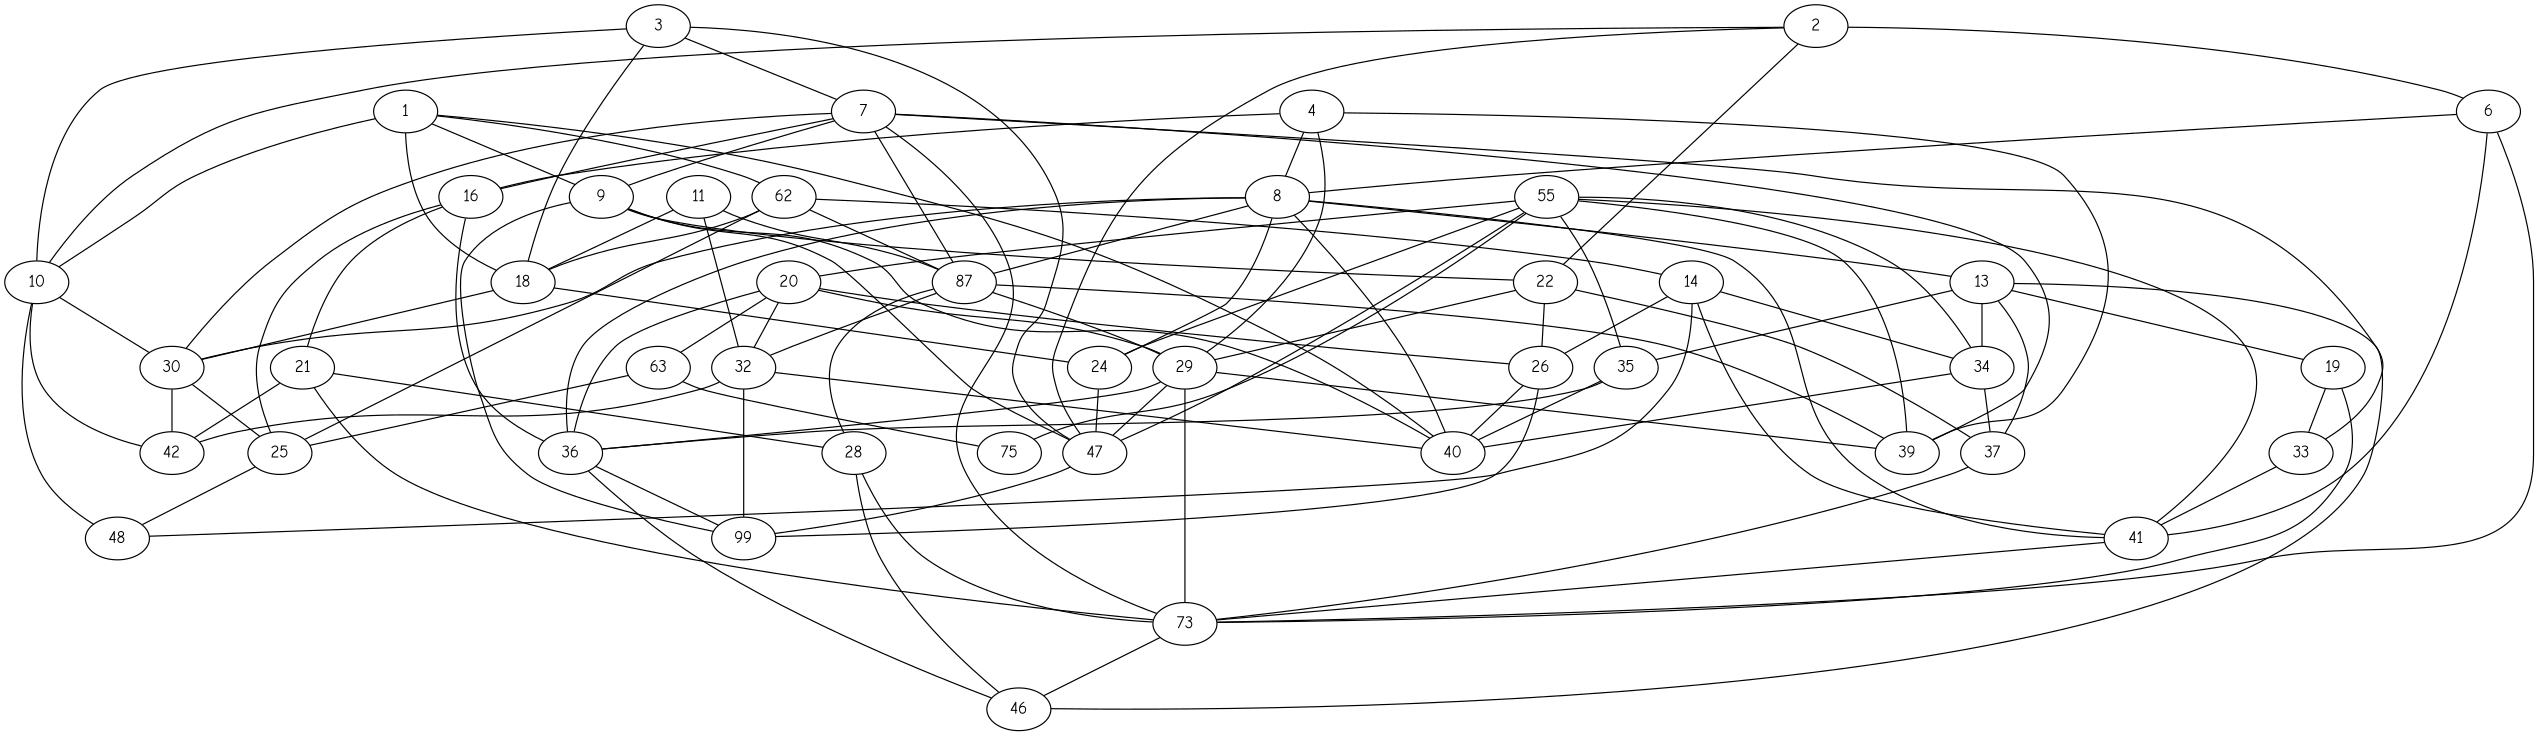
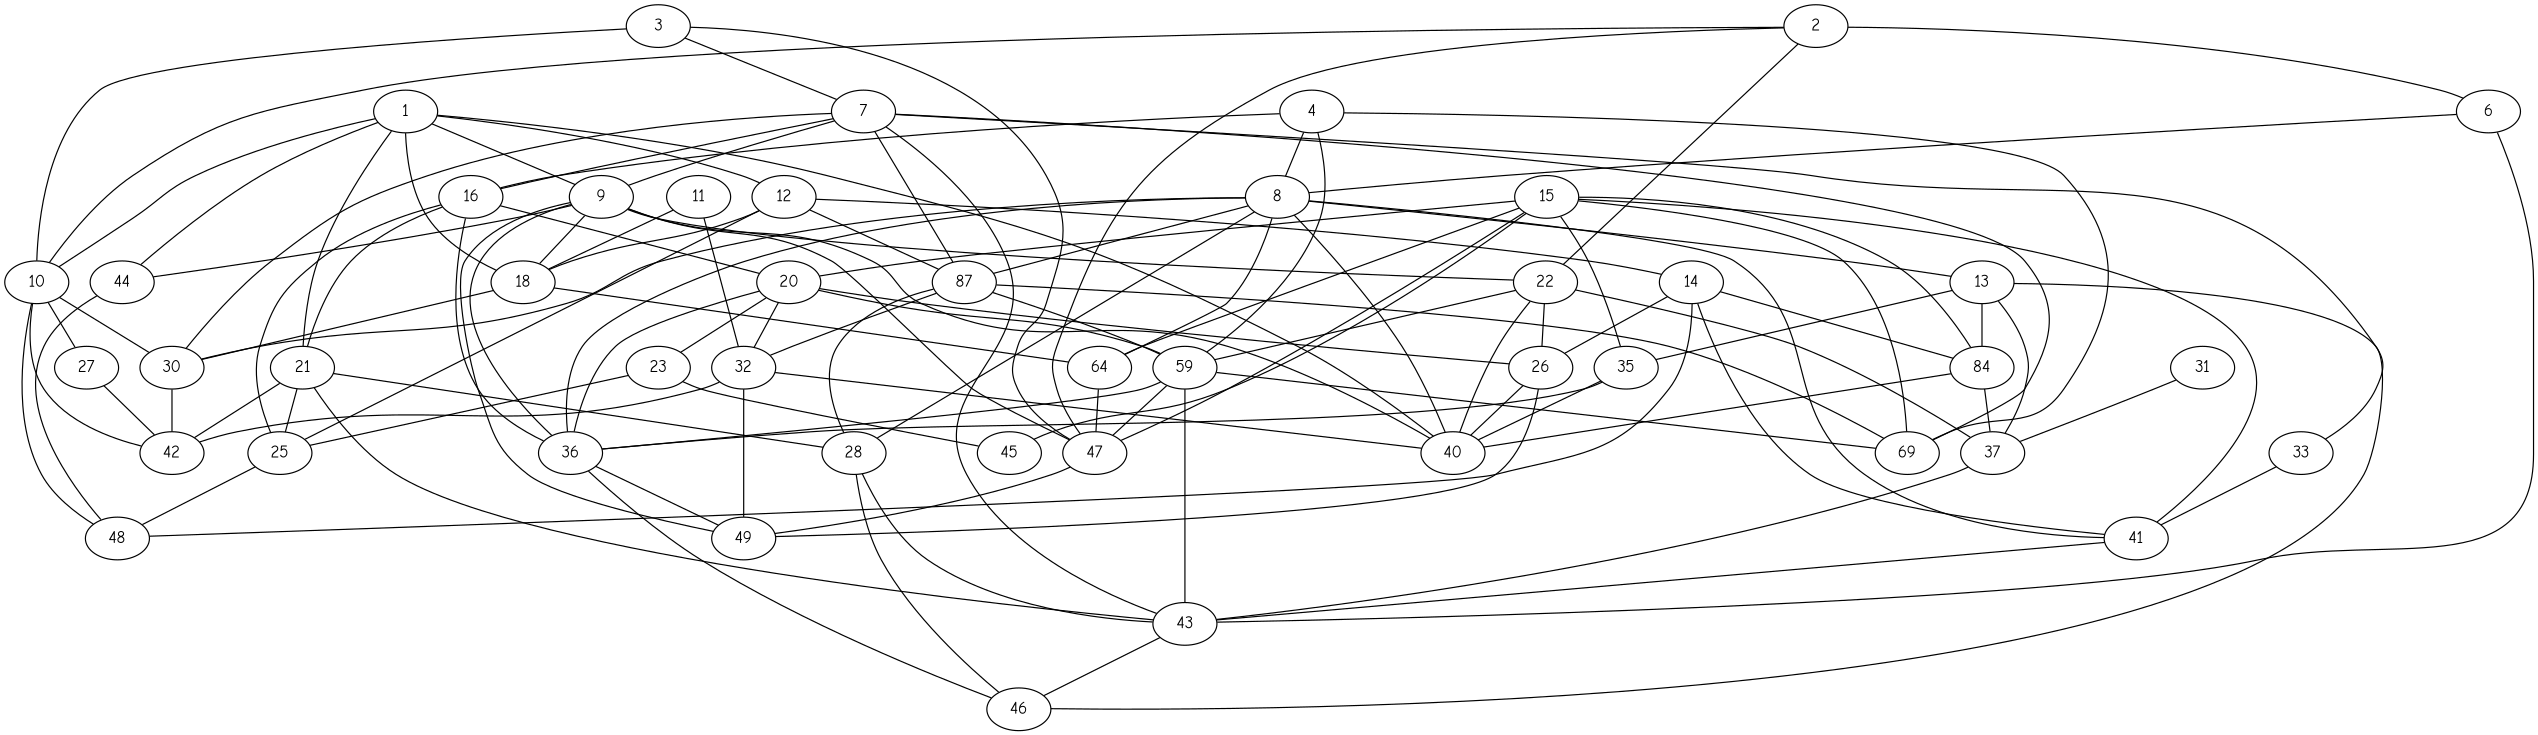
(571, 152) -> (562, 240)
(784, 197) -> (784, 197)
(1547, 197) -> (1547, 197)
none -> (330, 232)
none -> (604, 233)
(831, 241) -> none
none -> (122, 282)
none -> (471, 306)
none -> (1085, 314)
none -> (87, 368)
(658, 368) -> (658, 368)
(1100, 368) -> (1100, 368)
(1185, 368) -> (1185, 368)
(1982, 368) -> (1982, 368)
none -> (2203, 368)
(2333, 368) -> none
none -> (1486, 370)
(2406, 403) -> none
(224, 409) -> (291, 410)
(1009, 453) -> (1009, 453)
(1907, 453) -> (1907, 453)
(744, 538) -> (744, 538)
(1185, 624) -> (1185, 624)
